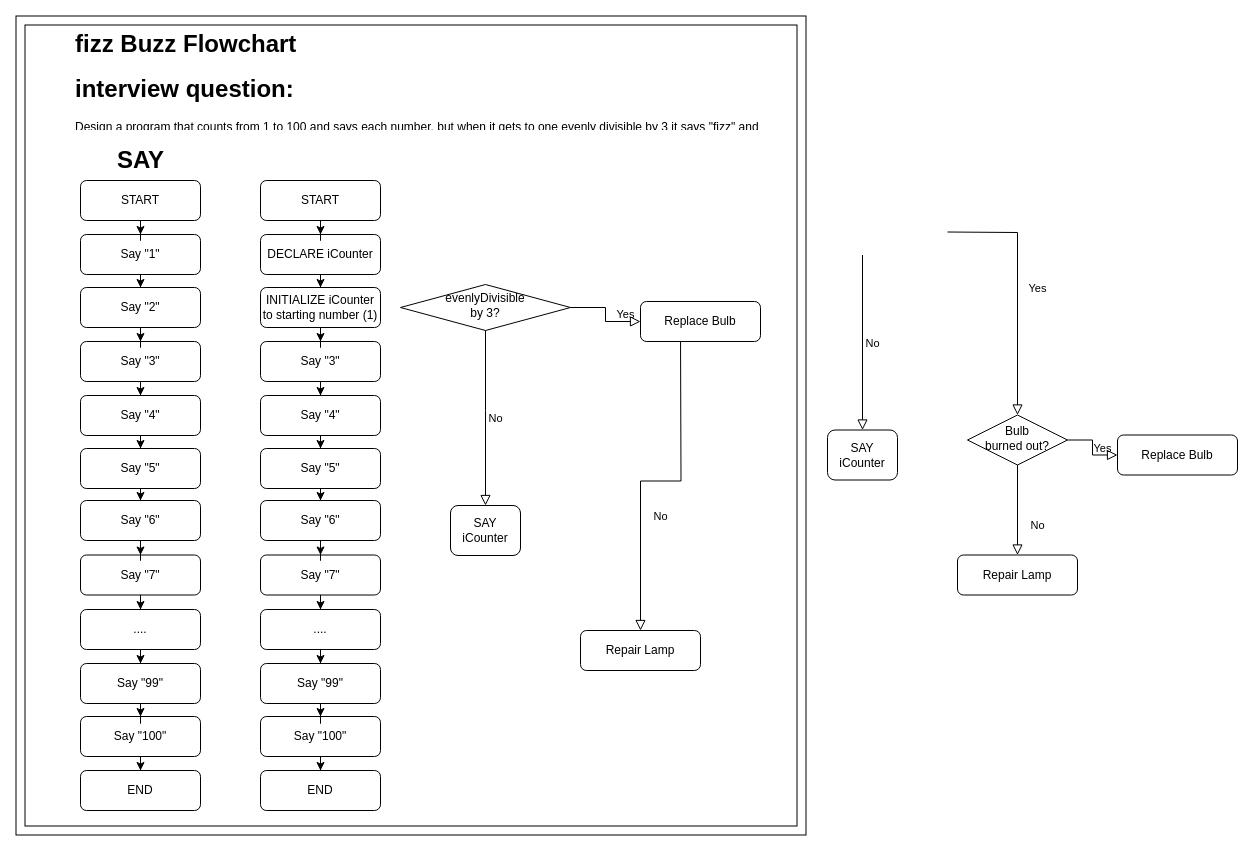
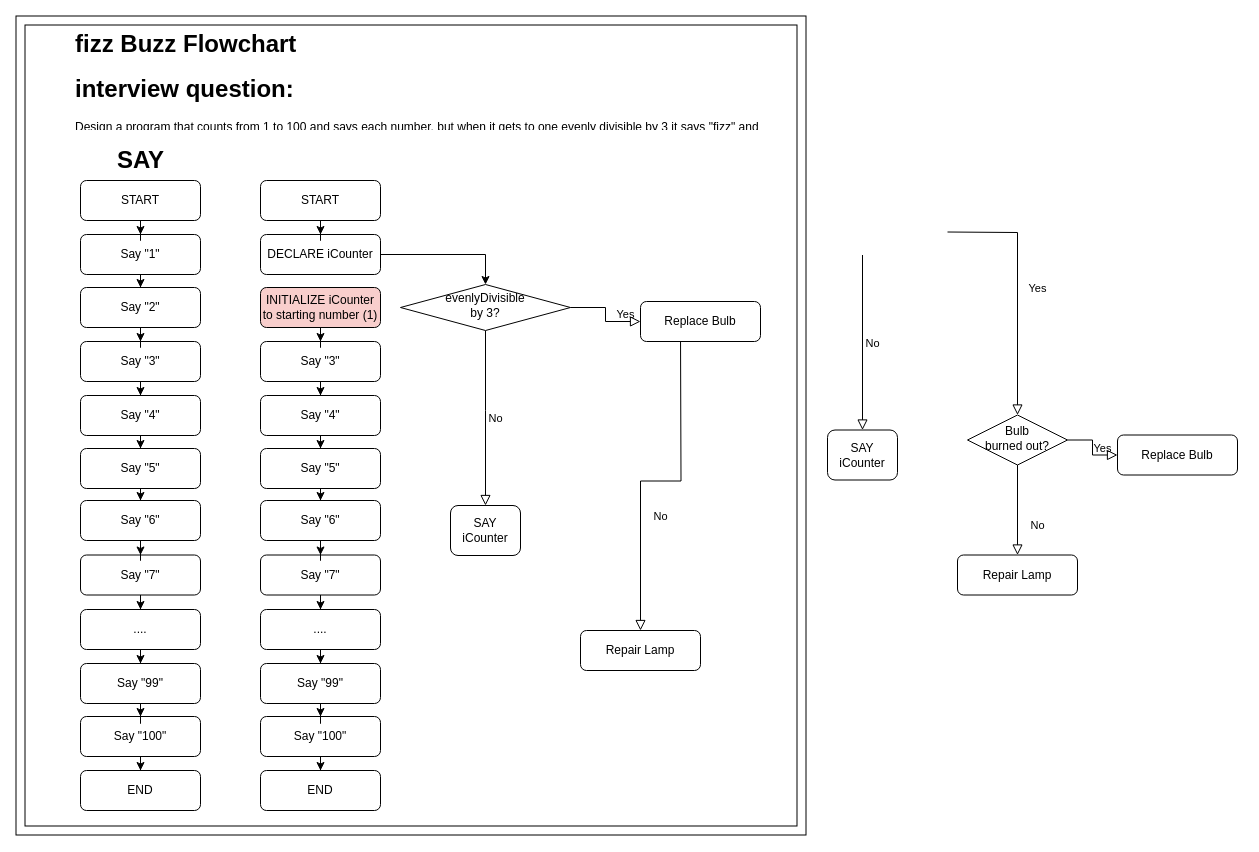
(321, 282) -> (445, 255)
(321, 308) -> (321, 308)
